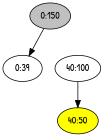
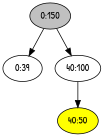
none -> (62, 39)
